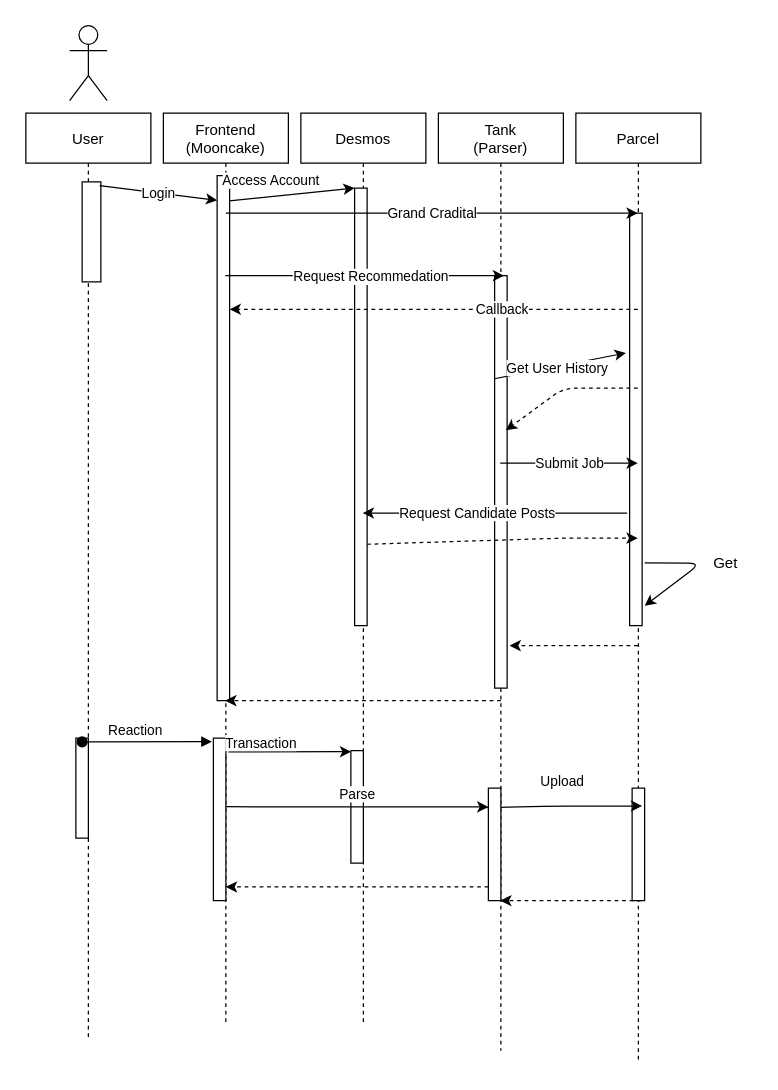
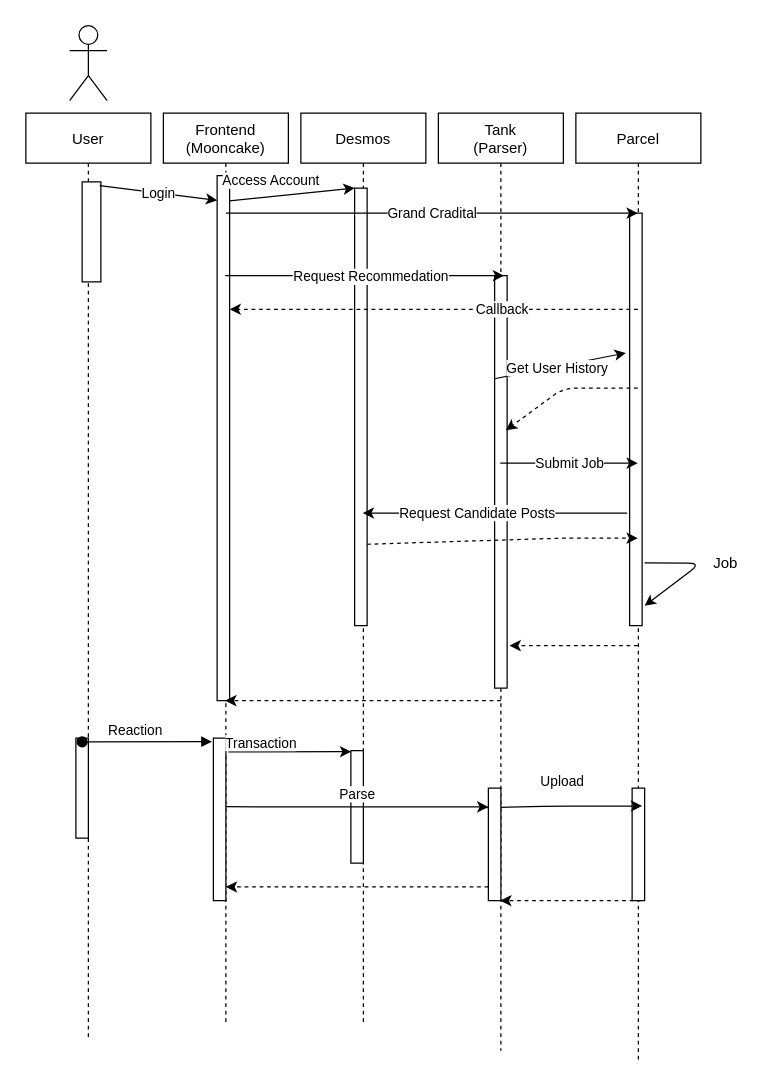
(726, 563) -> (726, 563)
